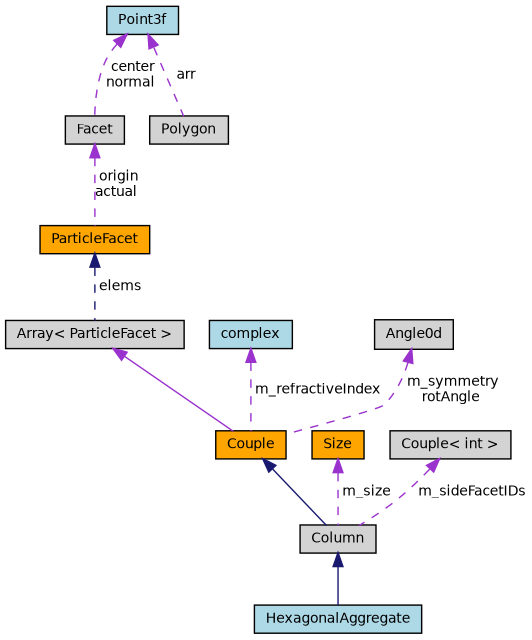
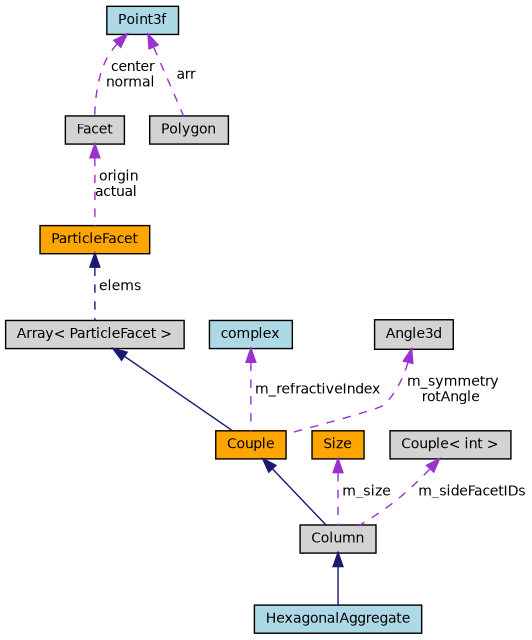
(414, 335) -> (414, 335)
(179, 394) -> (179, 394)
